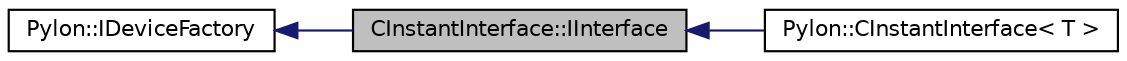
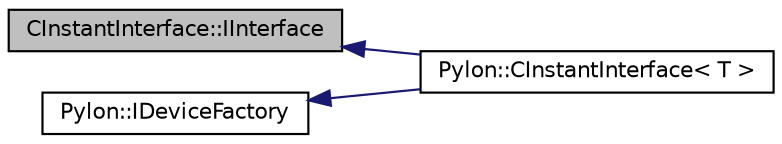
(325, 31) -> (375, 94)
